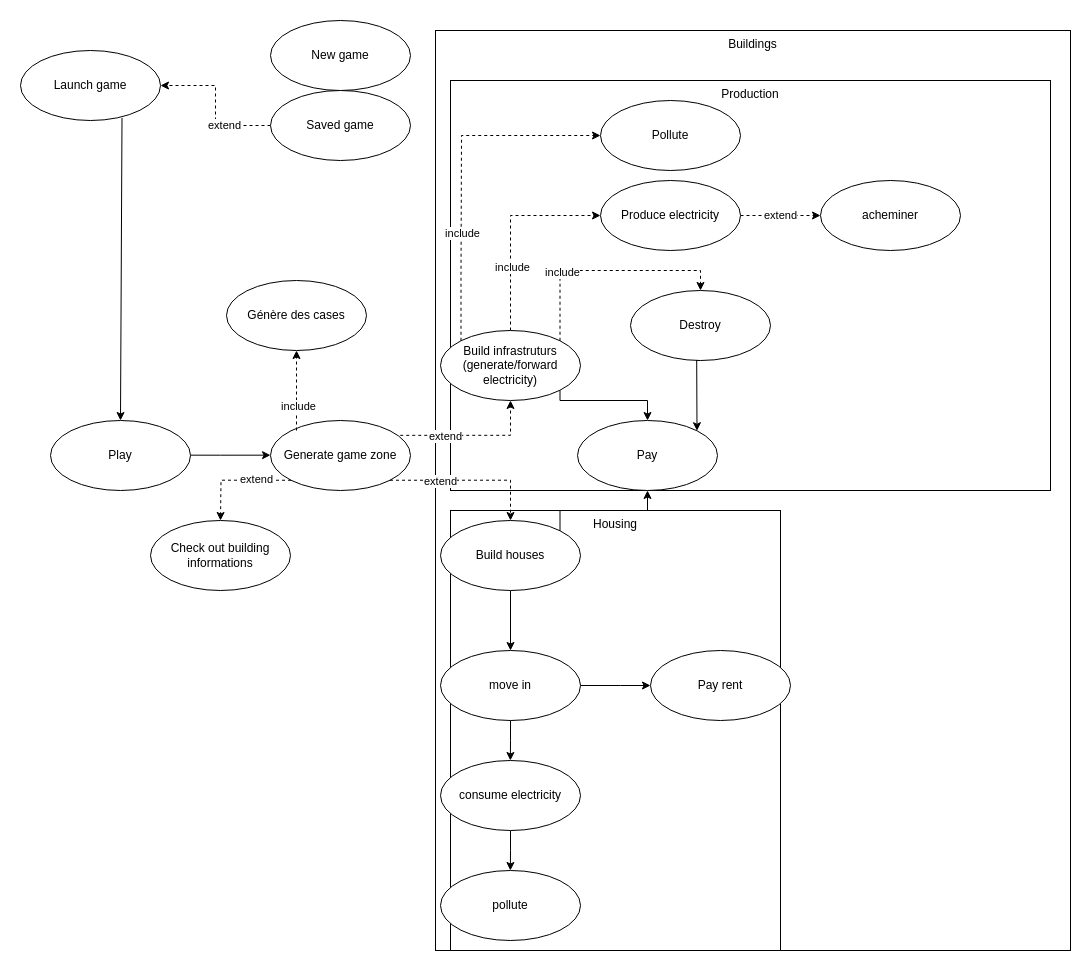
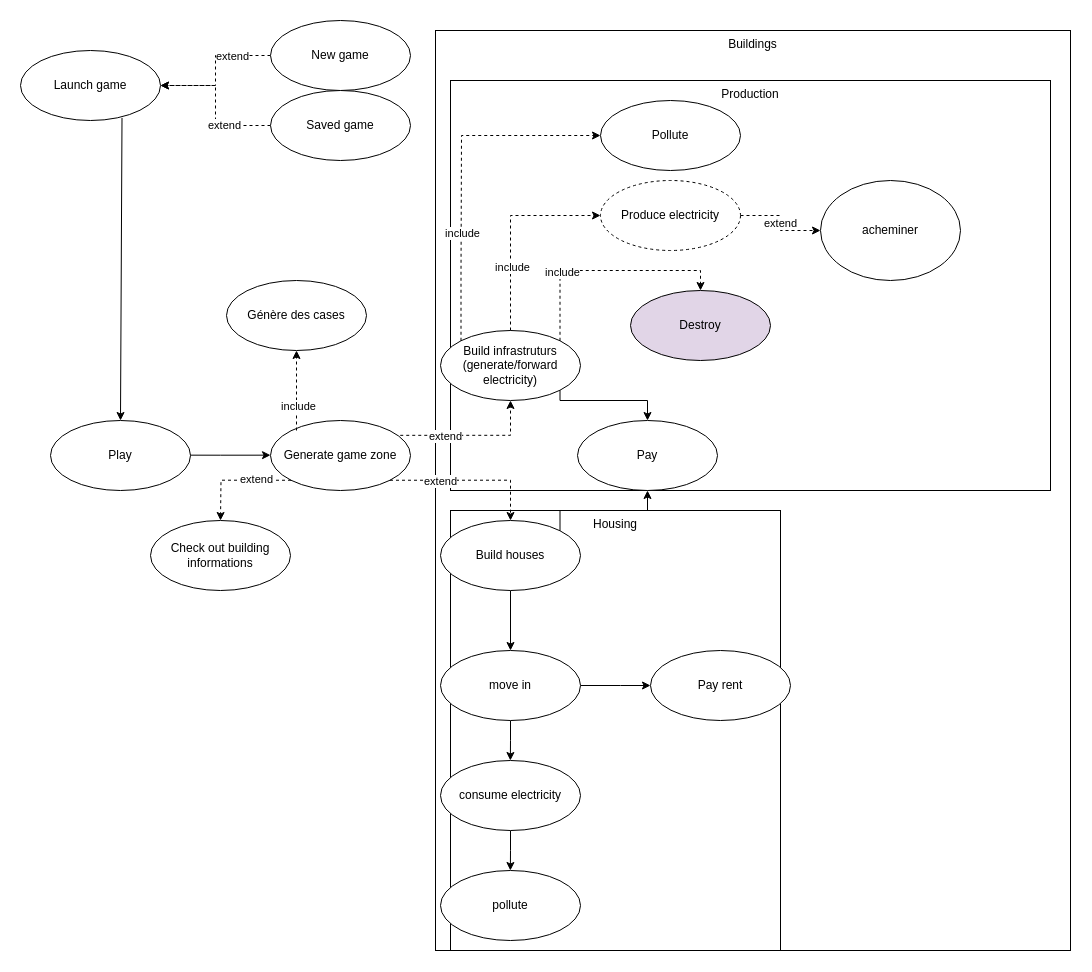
none -> (229, 56)
(671, 216) -> (671, 216)
(891, 216) -> (891, 231)
(701, 326) -> (701, 326)
(697, 391) -> none
